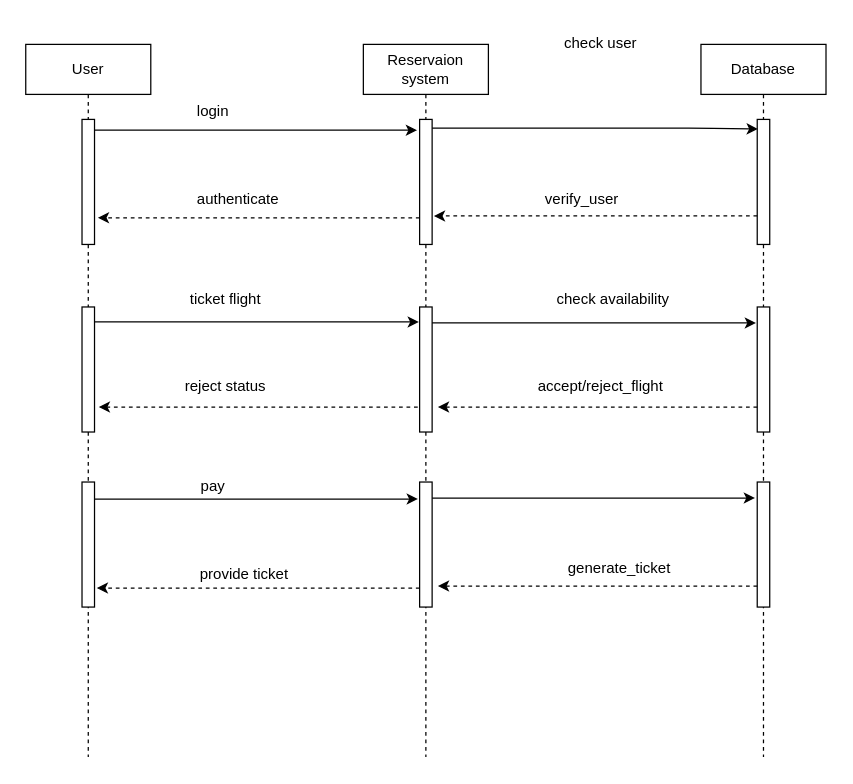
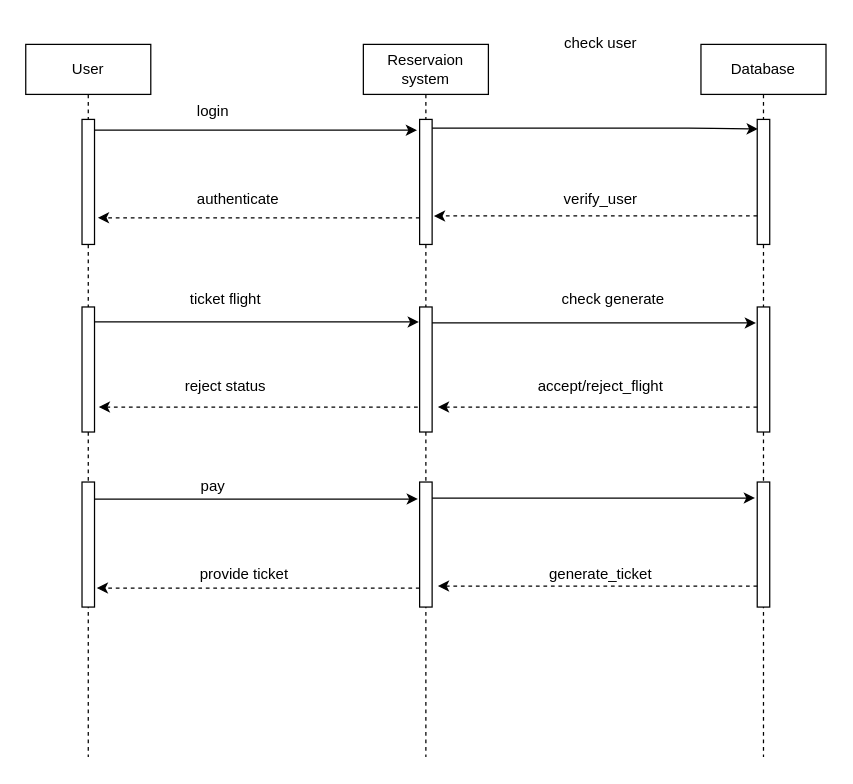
(582, 198) -> (601, 198)
(613, 299) -> (613, 299)
(619, 567) -> (601, 573)
